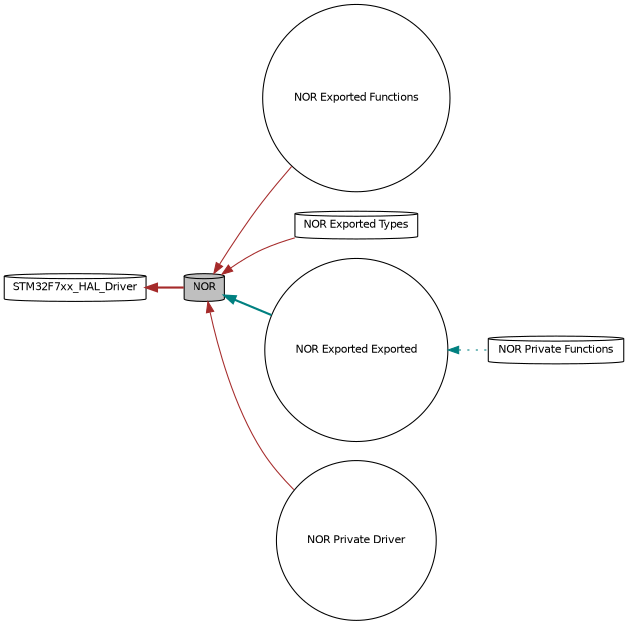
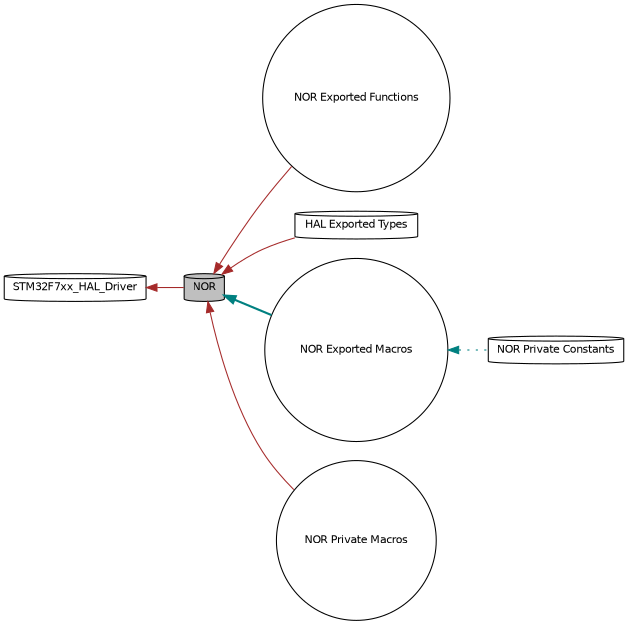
(356, 225) -> (356, 225)
(171, 288) -> (171, 288)
(356, 350) -> (356, 350)
(556, 350) -> (556, 350)
(356, 540) -> (356, 540)
